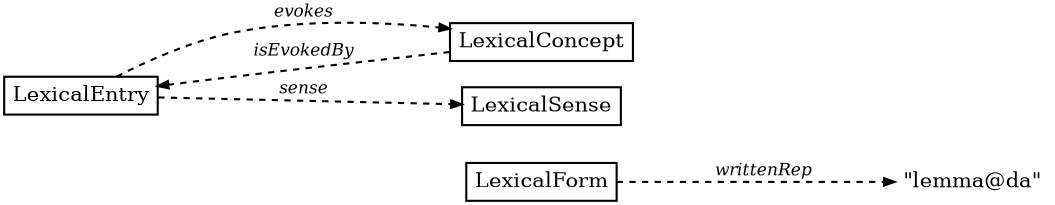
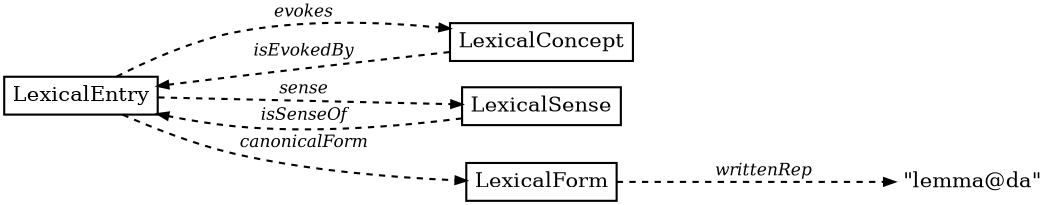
none -> (315, 129)
none -> (286, 164)
